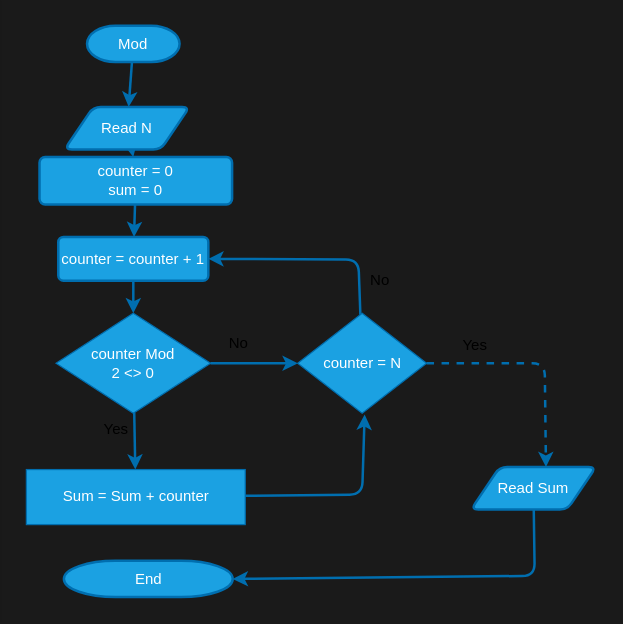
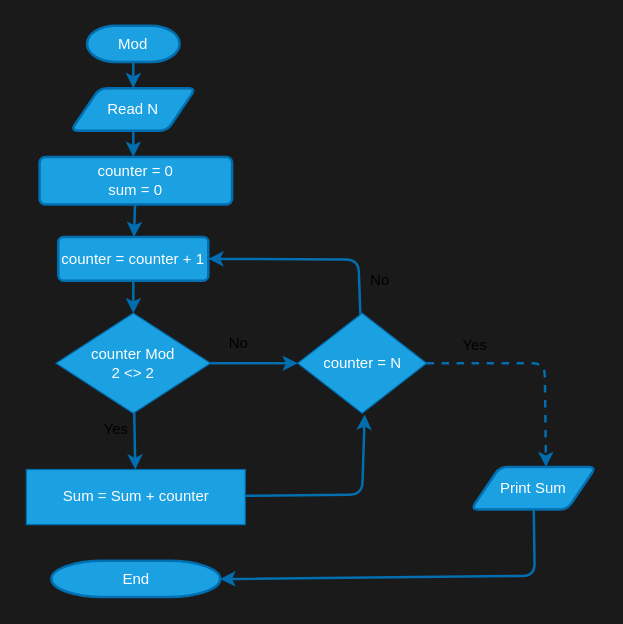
(127, 128) -> (133, 109)
(133, 363) -> (133, 363)
(533, 488) -> (533, 488)
(148, 579) -> (136, 579)
